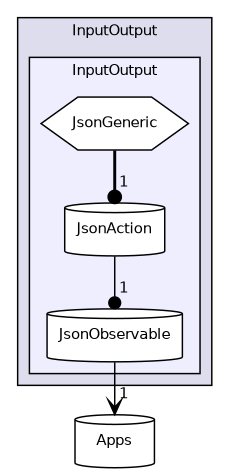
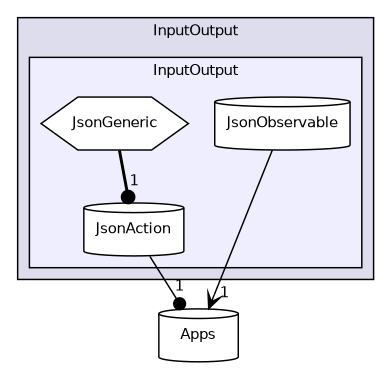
(115, 277) -> (163, 277)
